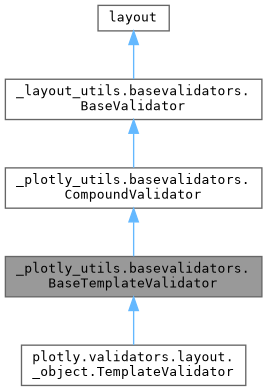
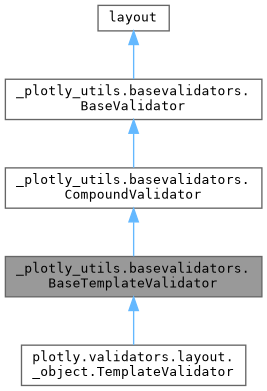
(134, 99) -> (134, 99)
